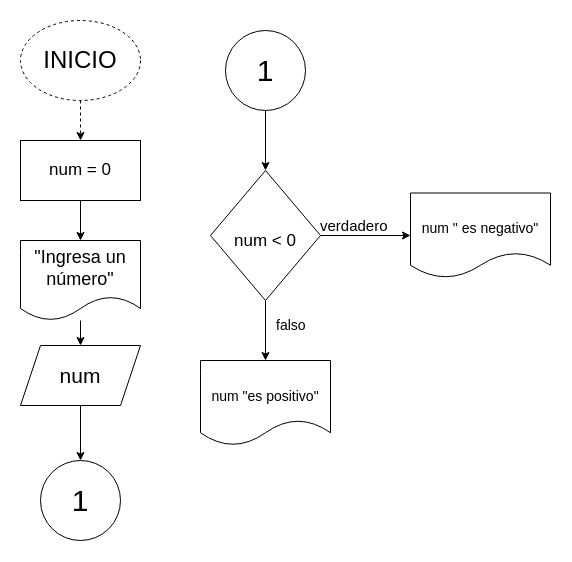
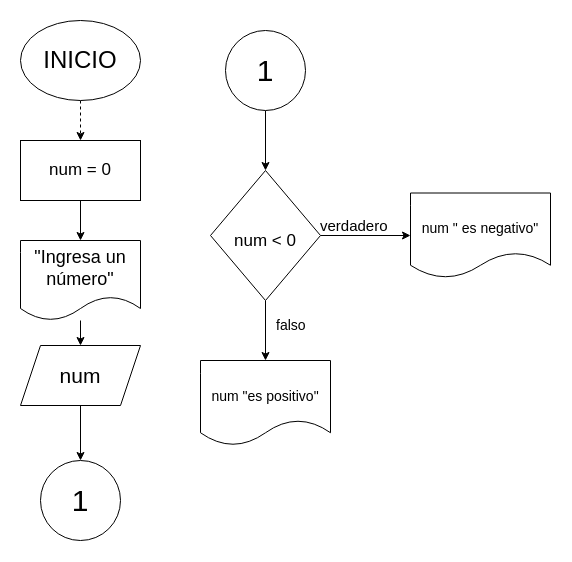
(81, 61) -> (81, 61)
